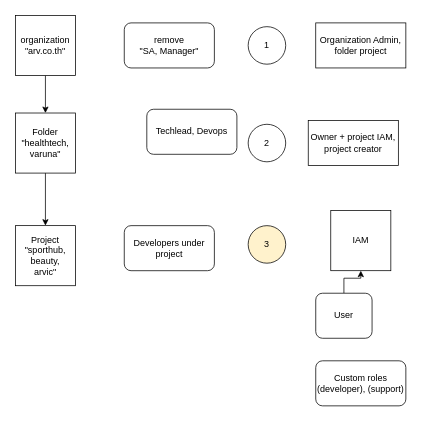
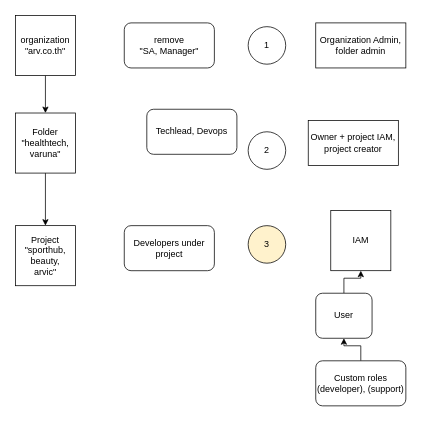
(360, 45) -> (360, 45)
(267, 143) -> (267, 150)
none -> (359, 345)
